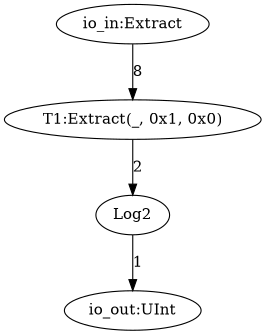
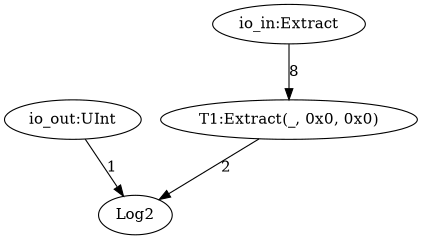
(133, 120) -> (289, 120)
(133, 257) -> (101, 163)
